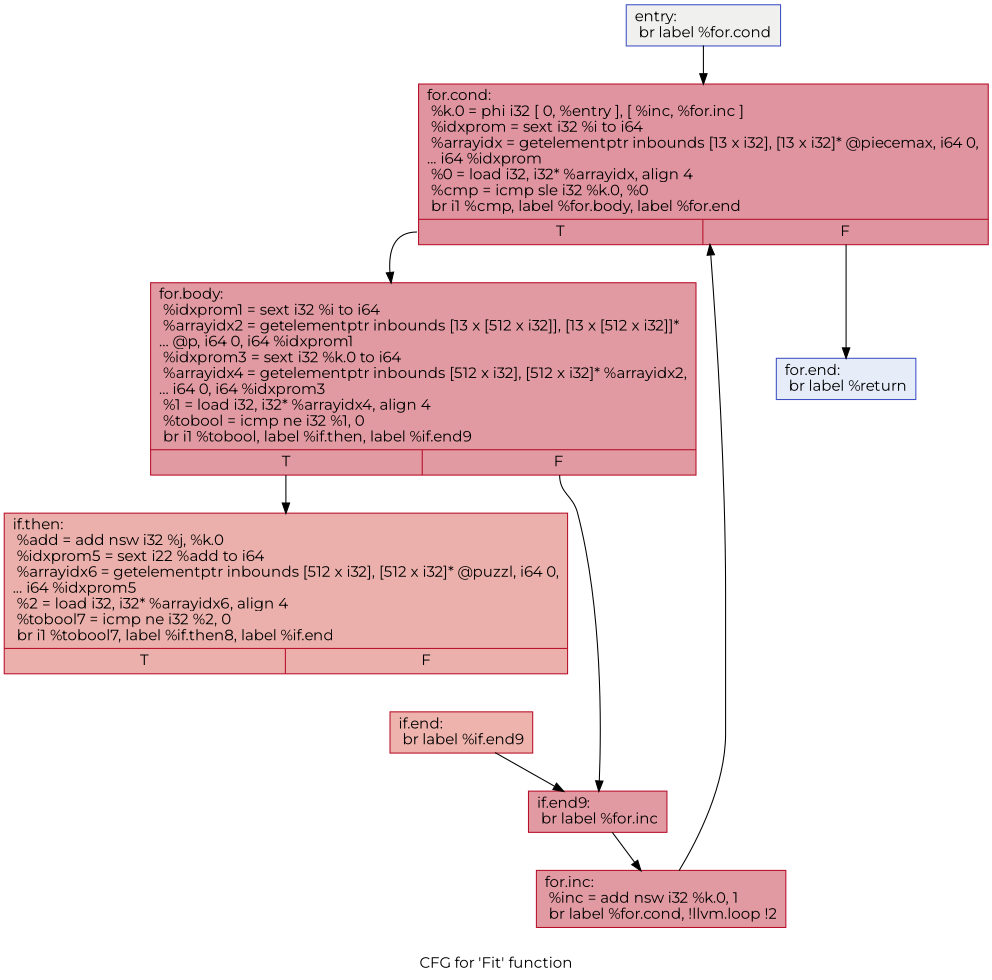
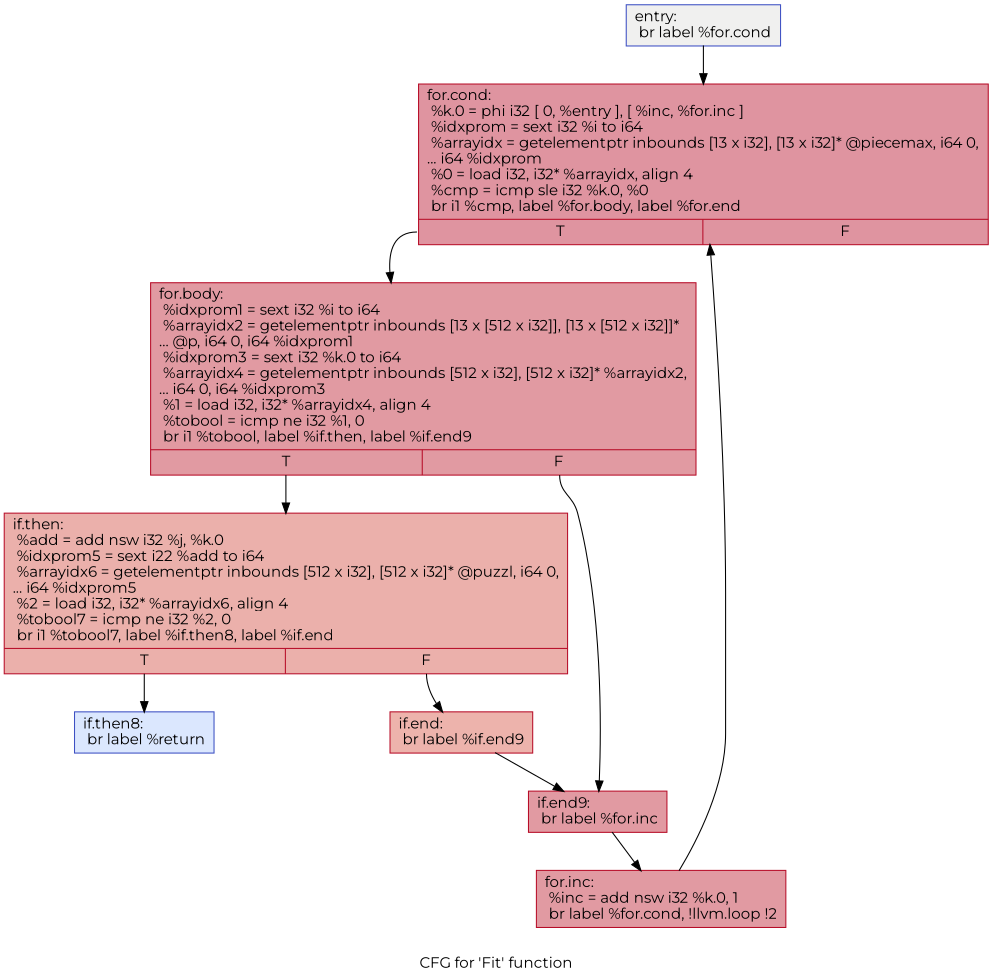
(846, 379) -> none
none -> (429, 689)
none -> (144, 732)
